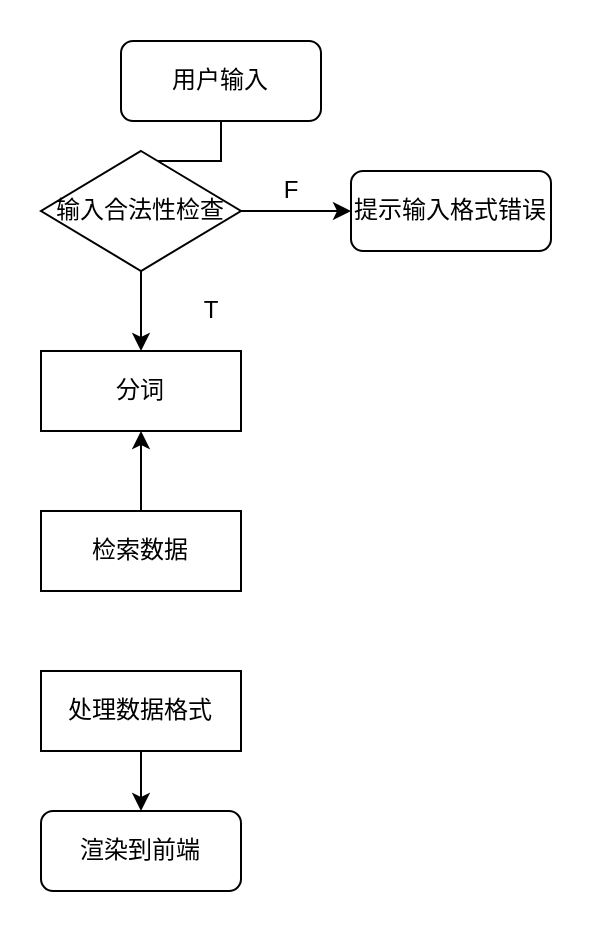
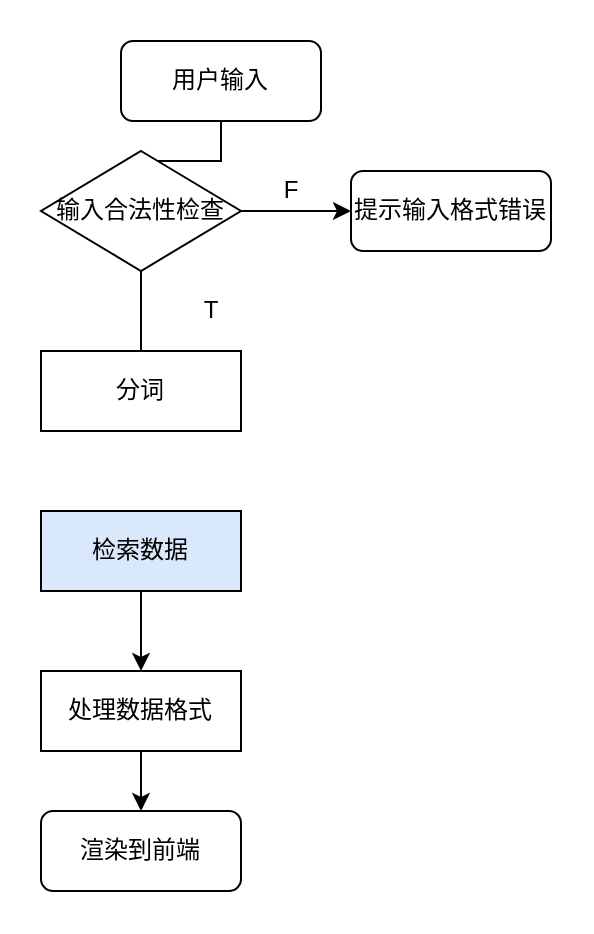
(141, 336) -> (141, 341)
(141, 478) -> (141, 624)
(141, 551) -> (141, 551)
